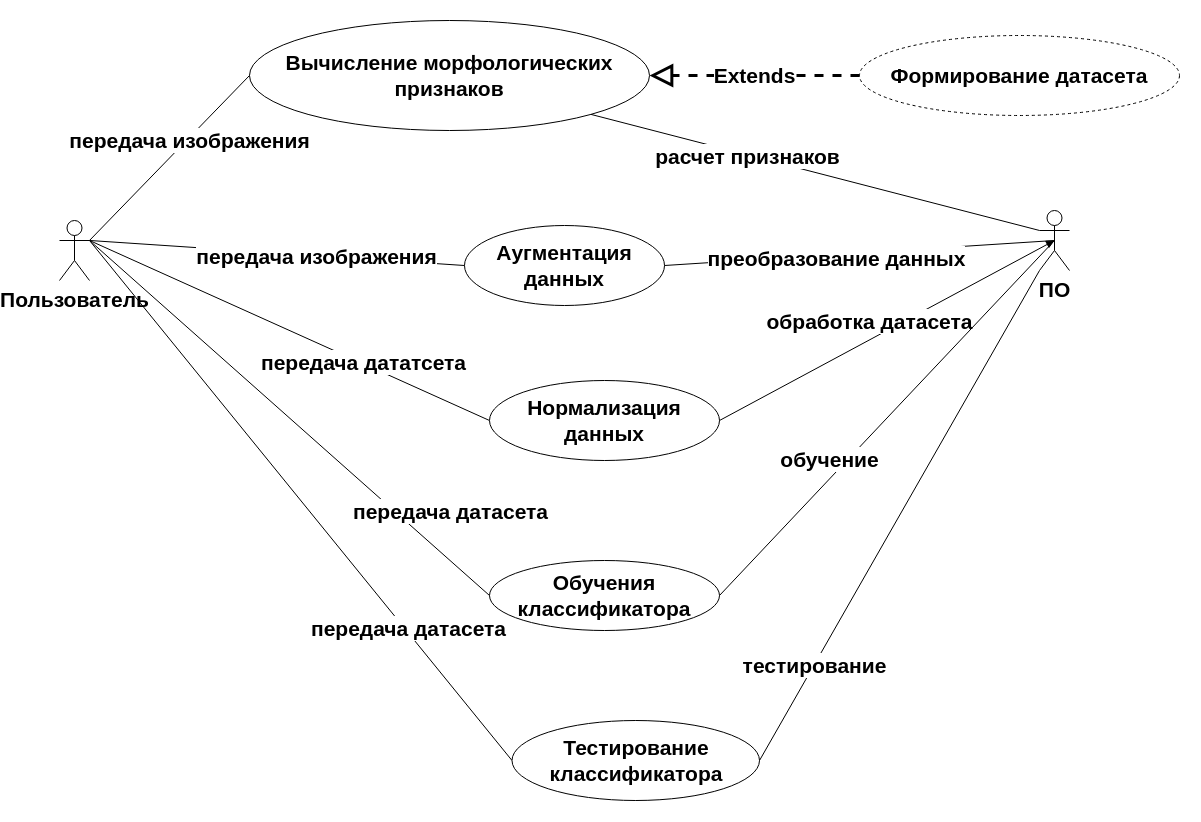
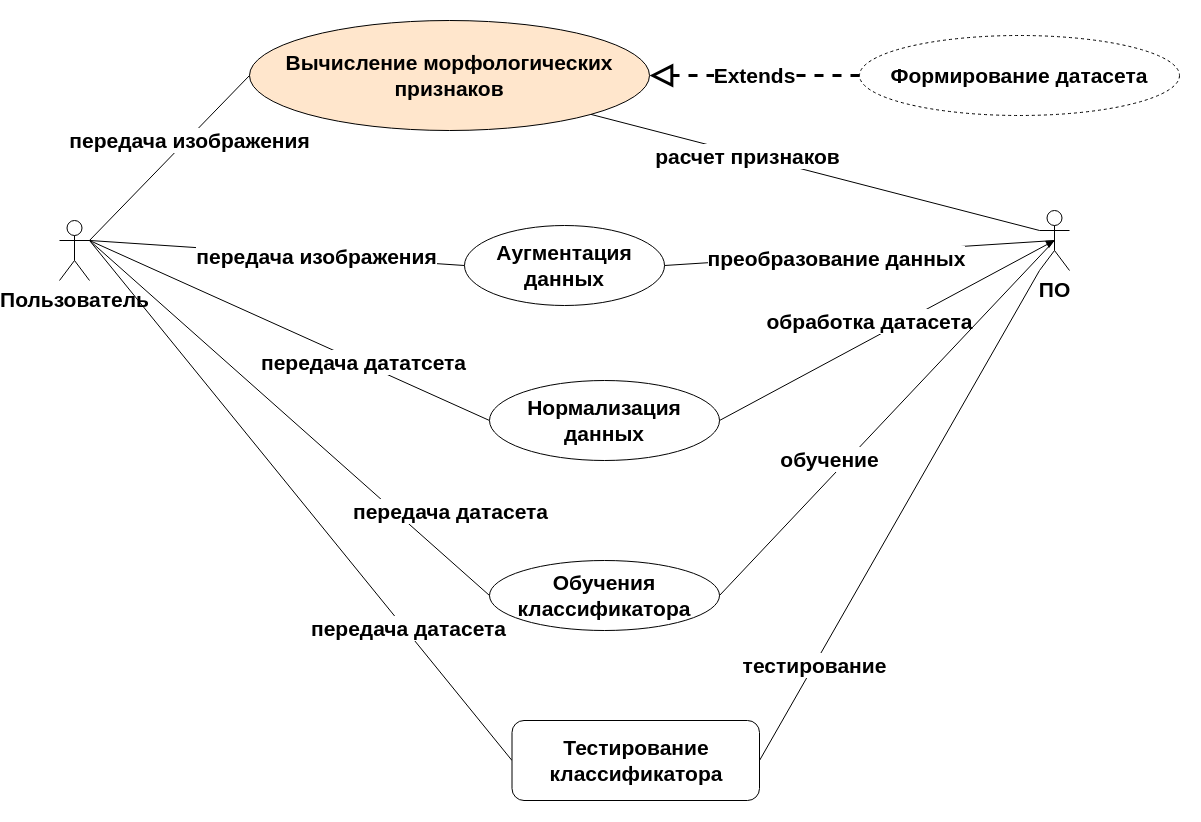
(450, 76) -> (450, 76)
(636, 761) -> (636, 761)
